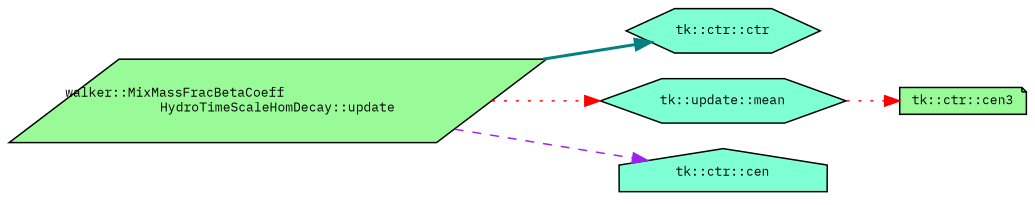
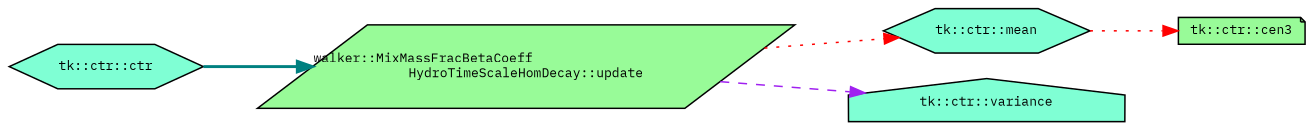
(589, 52) -> (250, 67)
(723, 101) -> (987, 31)
(723, 172) -> (987, 102)
